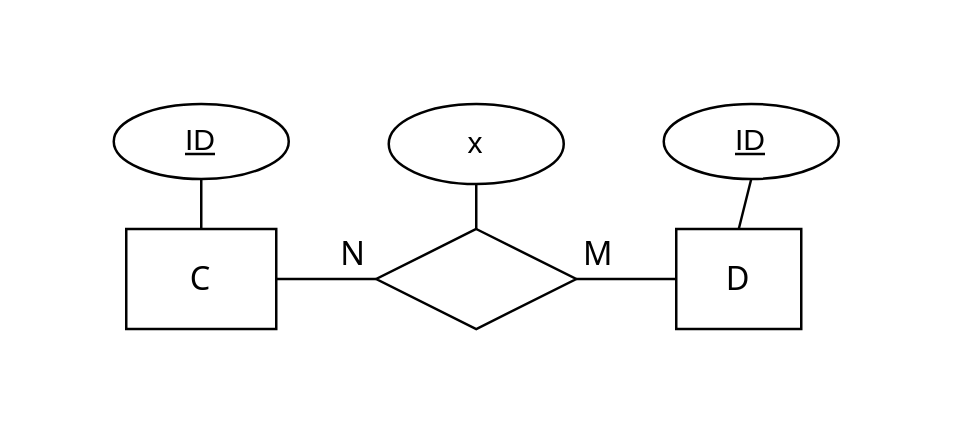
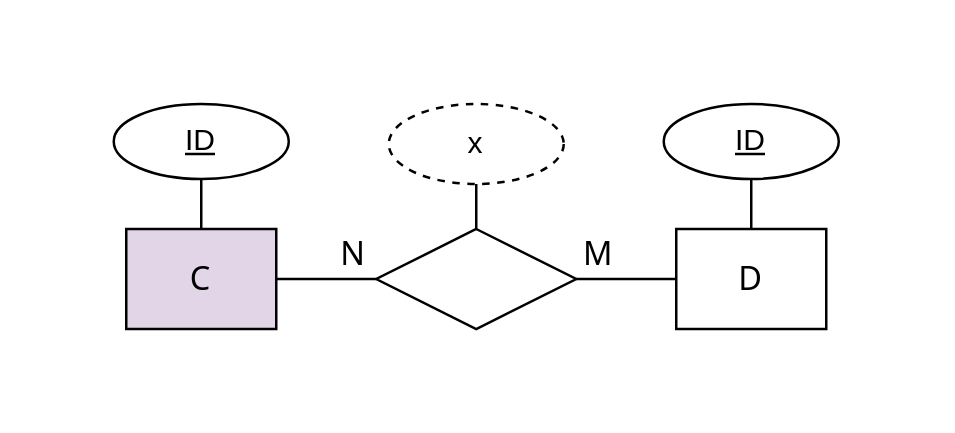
(476, 144) -> (476, 144)
(201, 279) -> (201, 279)
(739, 279) -> (751, 279)
